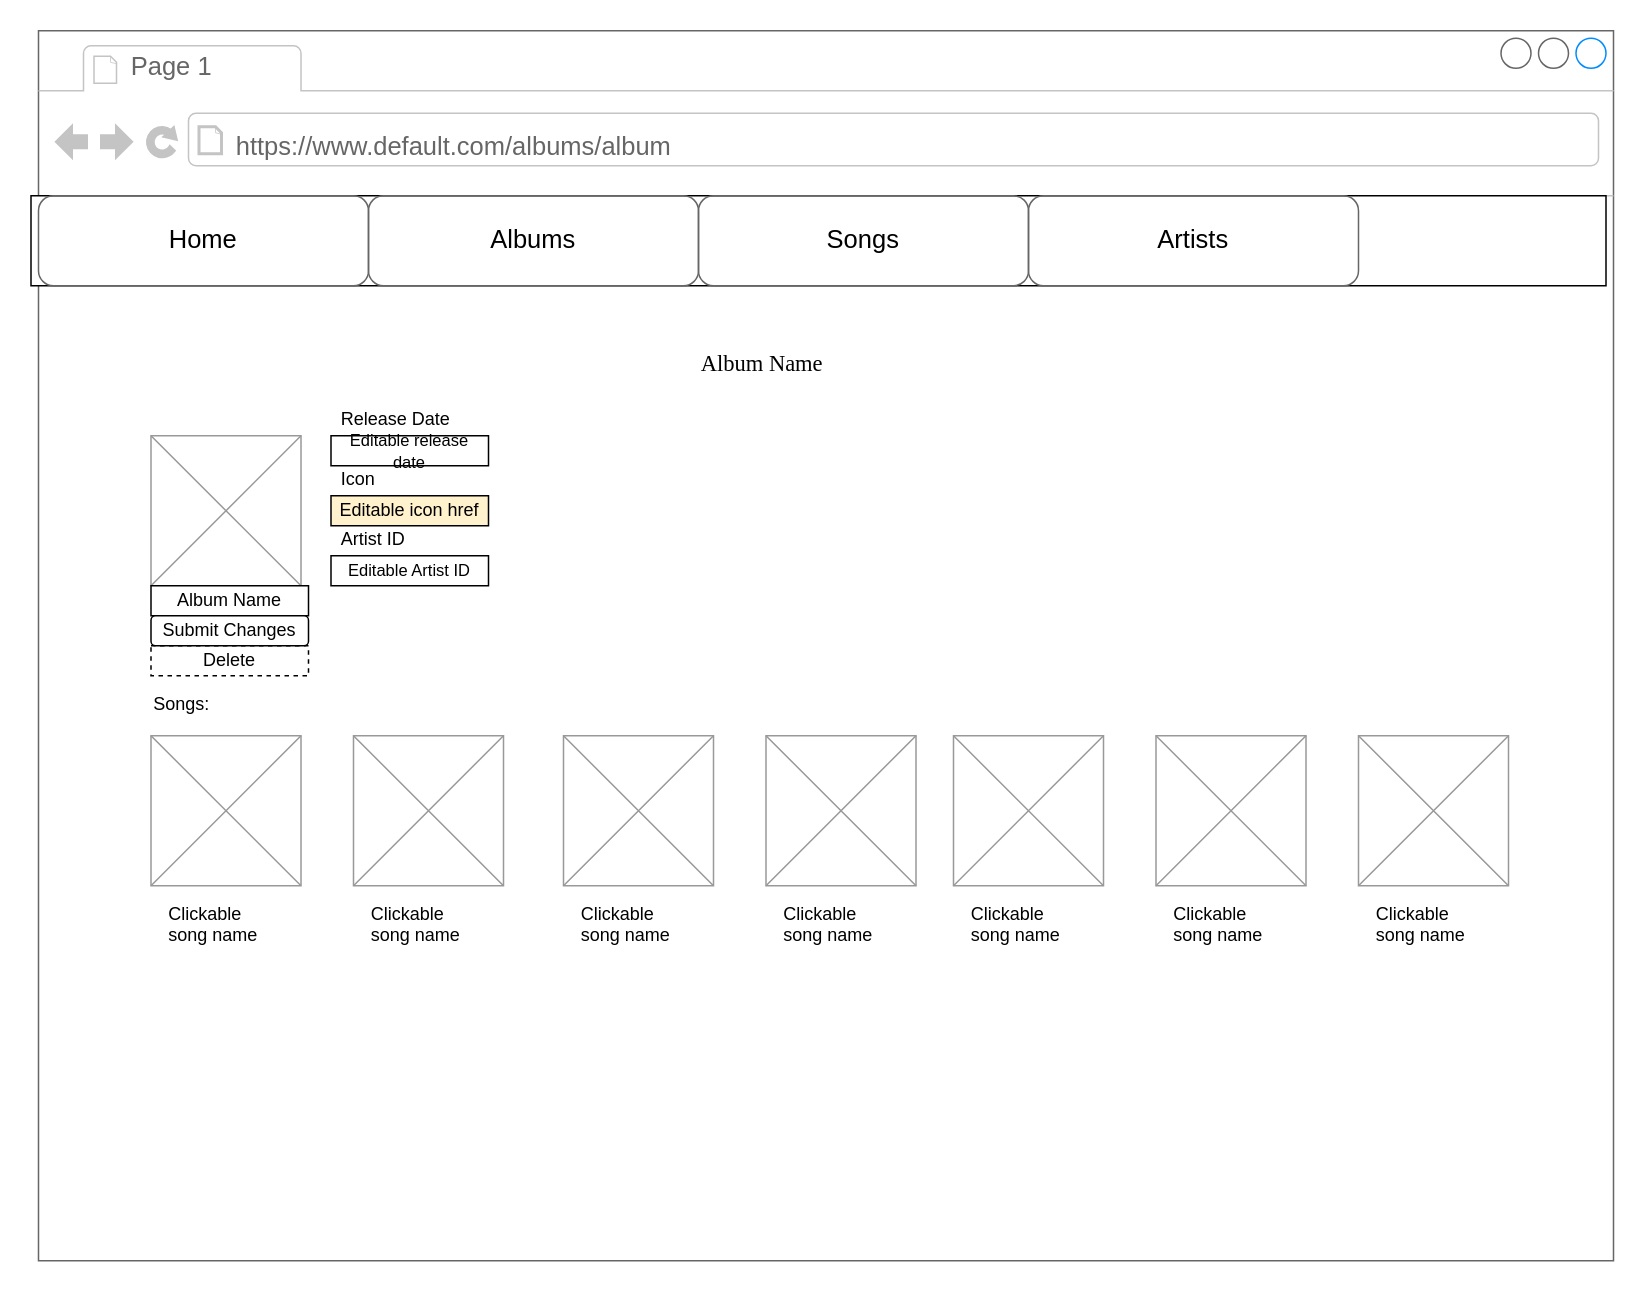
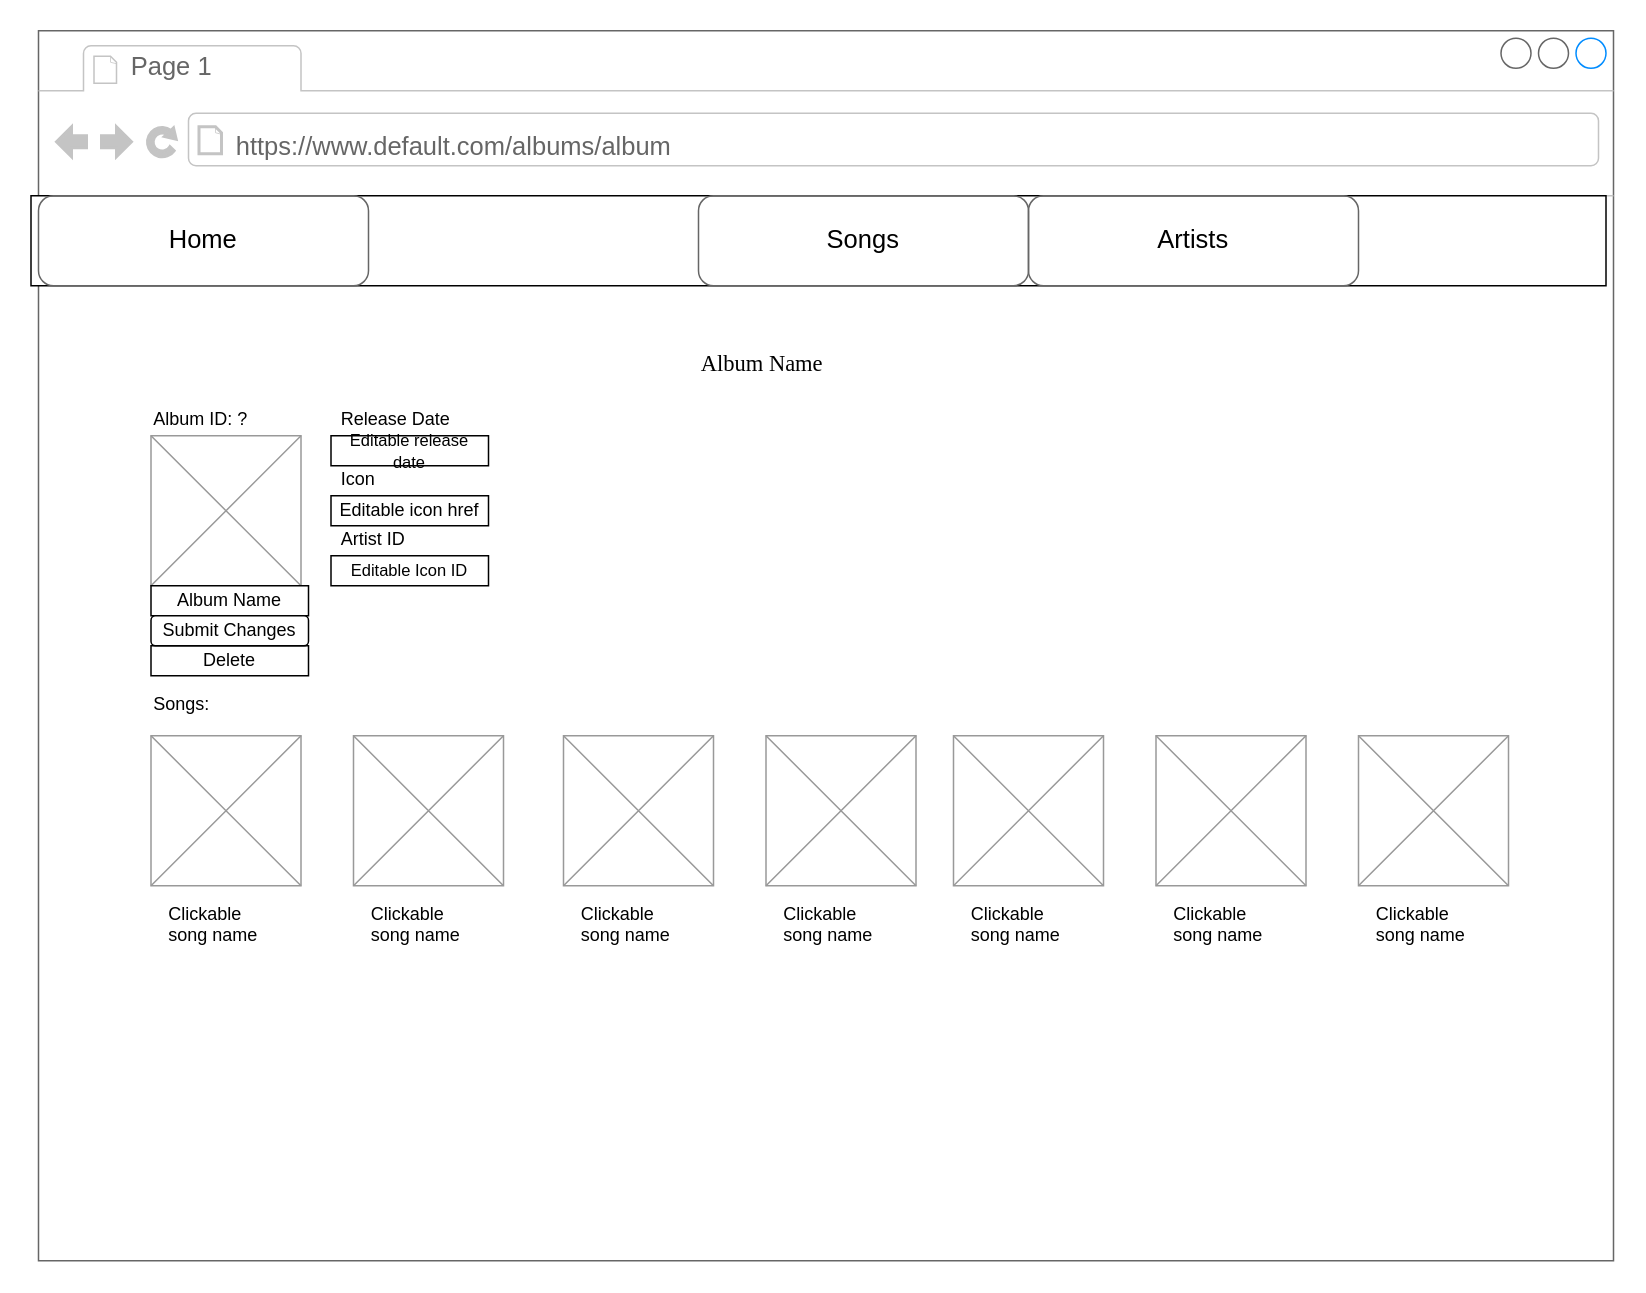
(533, 241) -> none
none -> (211, 421)
(410, 511) -> (410, 511)
(410, 571) -> (410, 571)
(230, 661) -> (230, 661)
